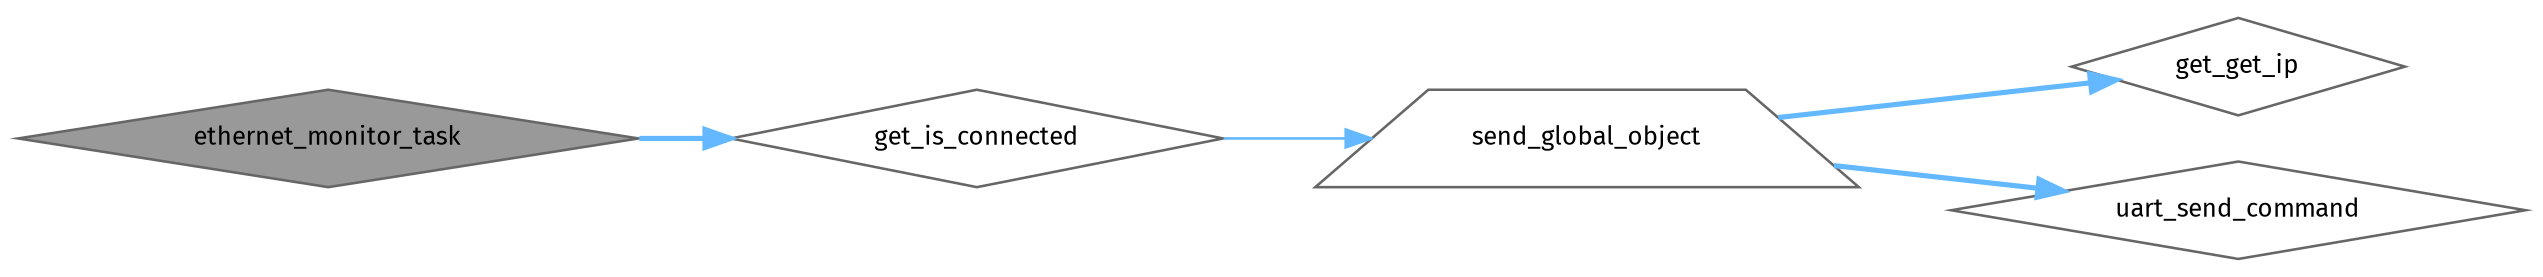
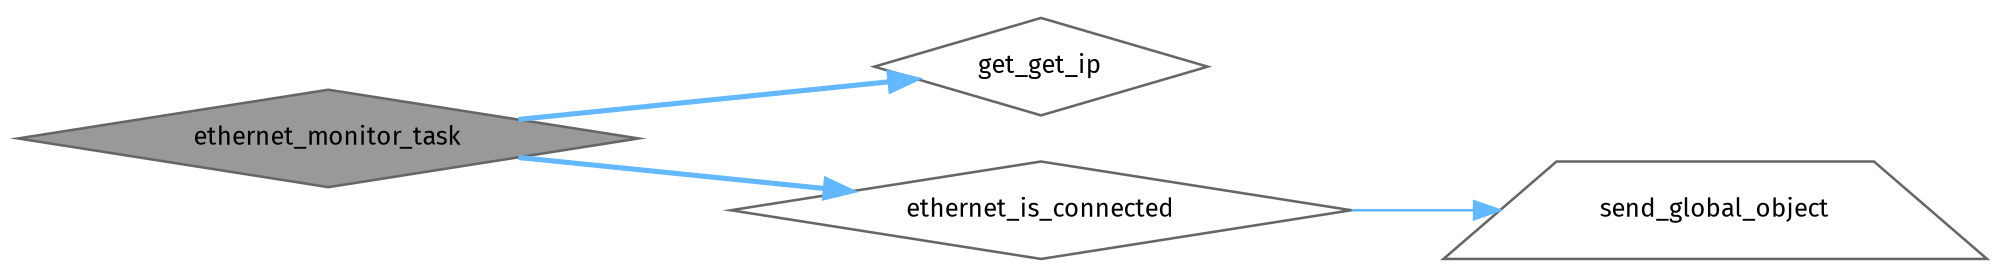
(1934, 100) -> (704, 101)
(977, 138) -> (1041, 210)
(2238, 210) -> none
